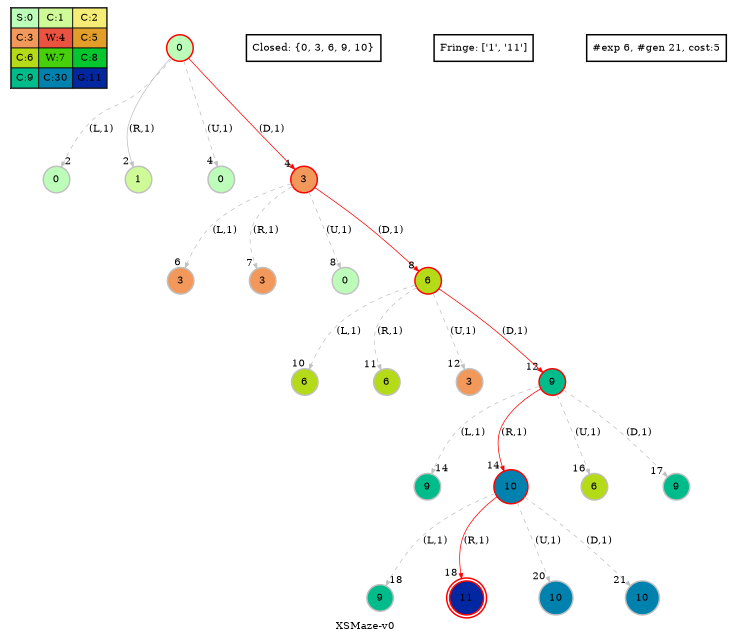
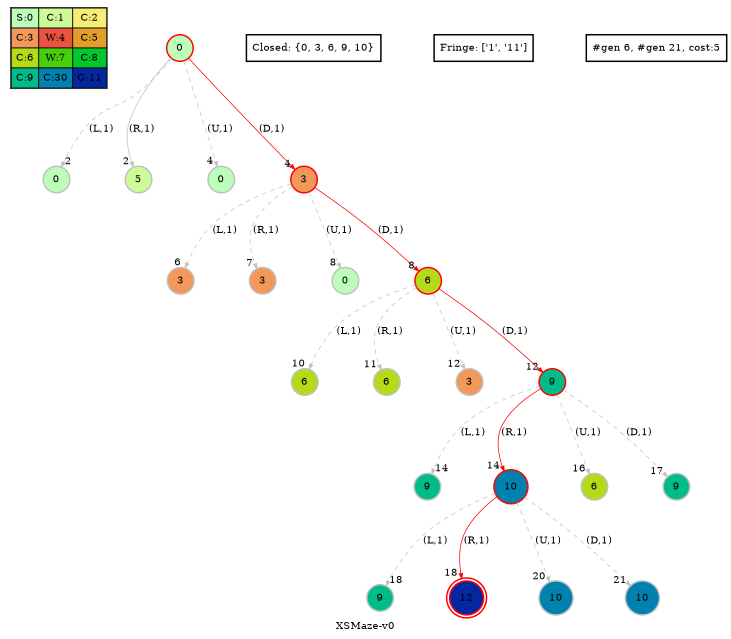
(657, 48) -> (657, 48)
(139, 180) -> (139, 180)
(467, 598) -> (467, 598)
